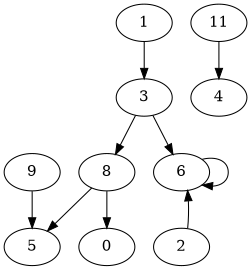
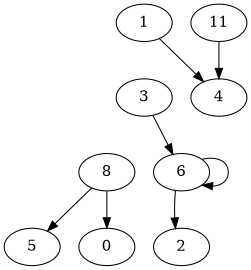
(144, 55) -> (178, 56)
(128, 130) -> none
(32, 172) -> none
(188, 215) -> (175, 204)
